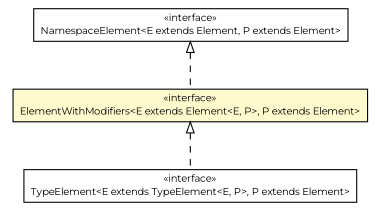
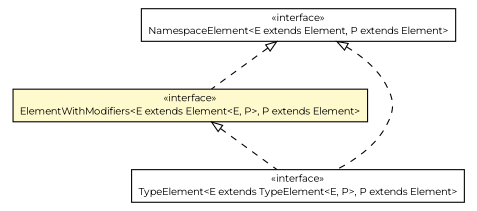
none -> (392, 111)
